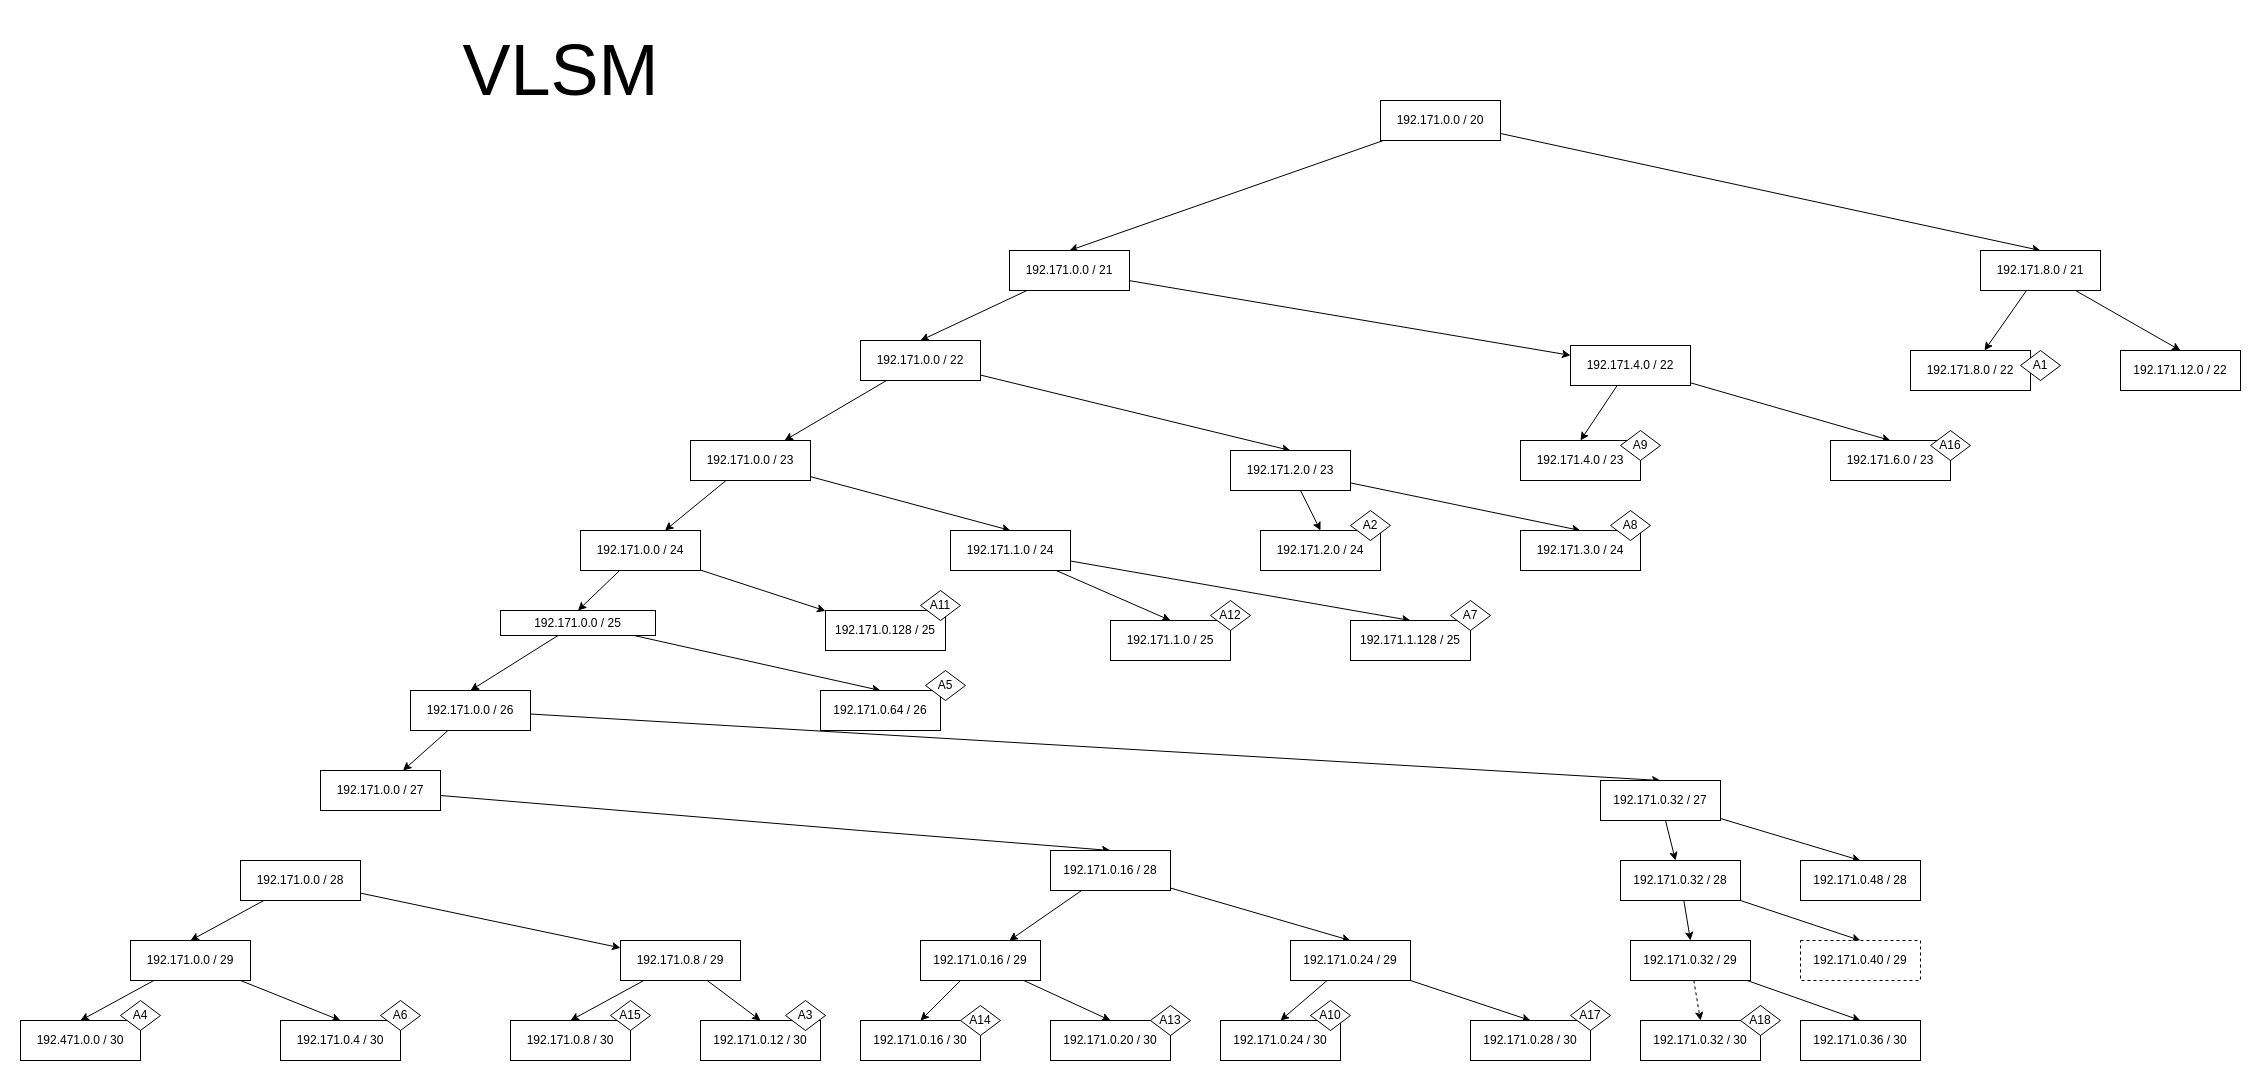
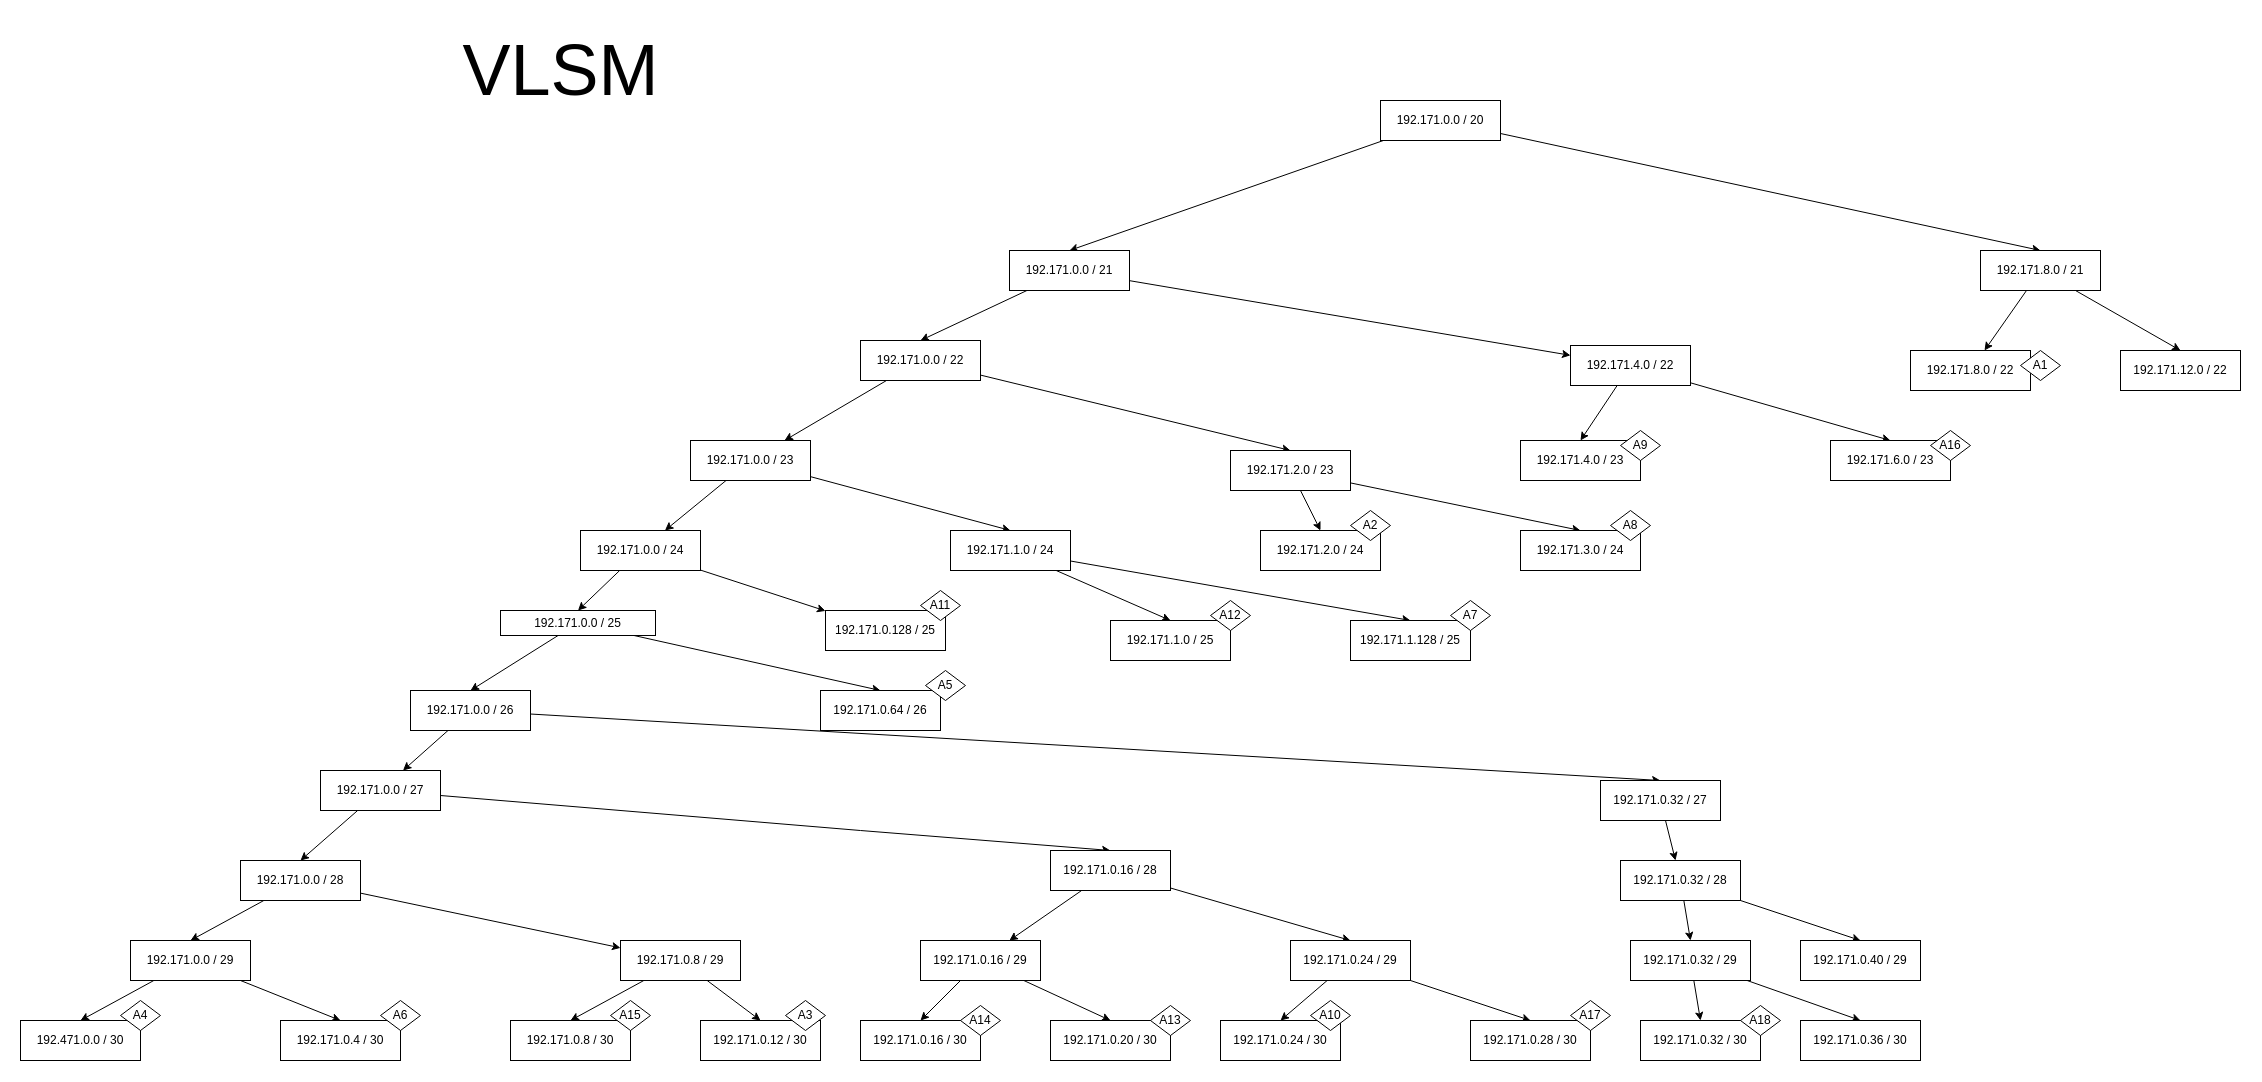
none -> (332, 833)
(1787, 838) -> none
(1861, 881) -> none
(1861, 961) -> (1861, 961)
(1697, 998) -> (1697, 998)
